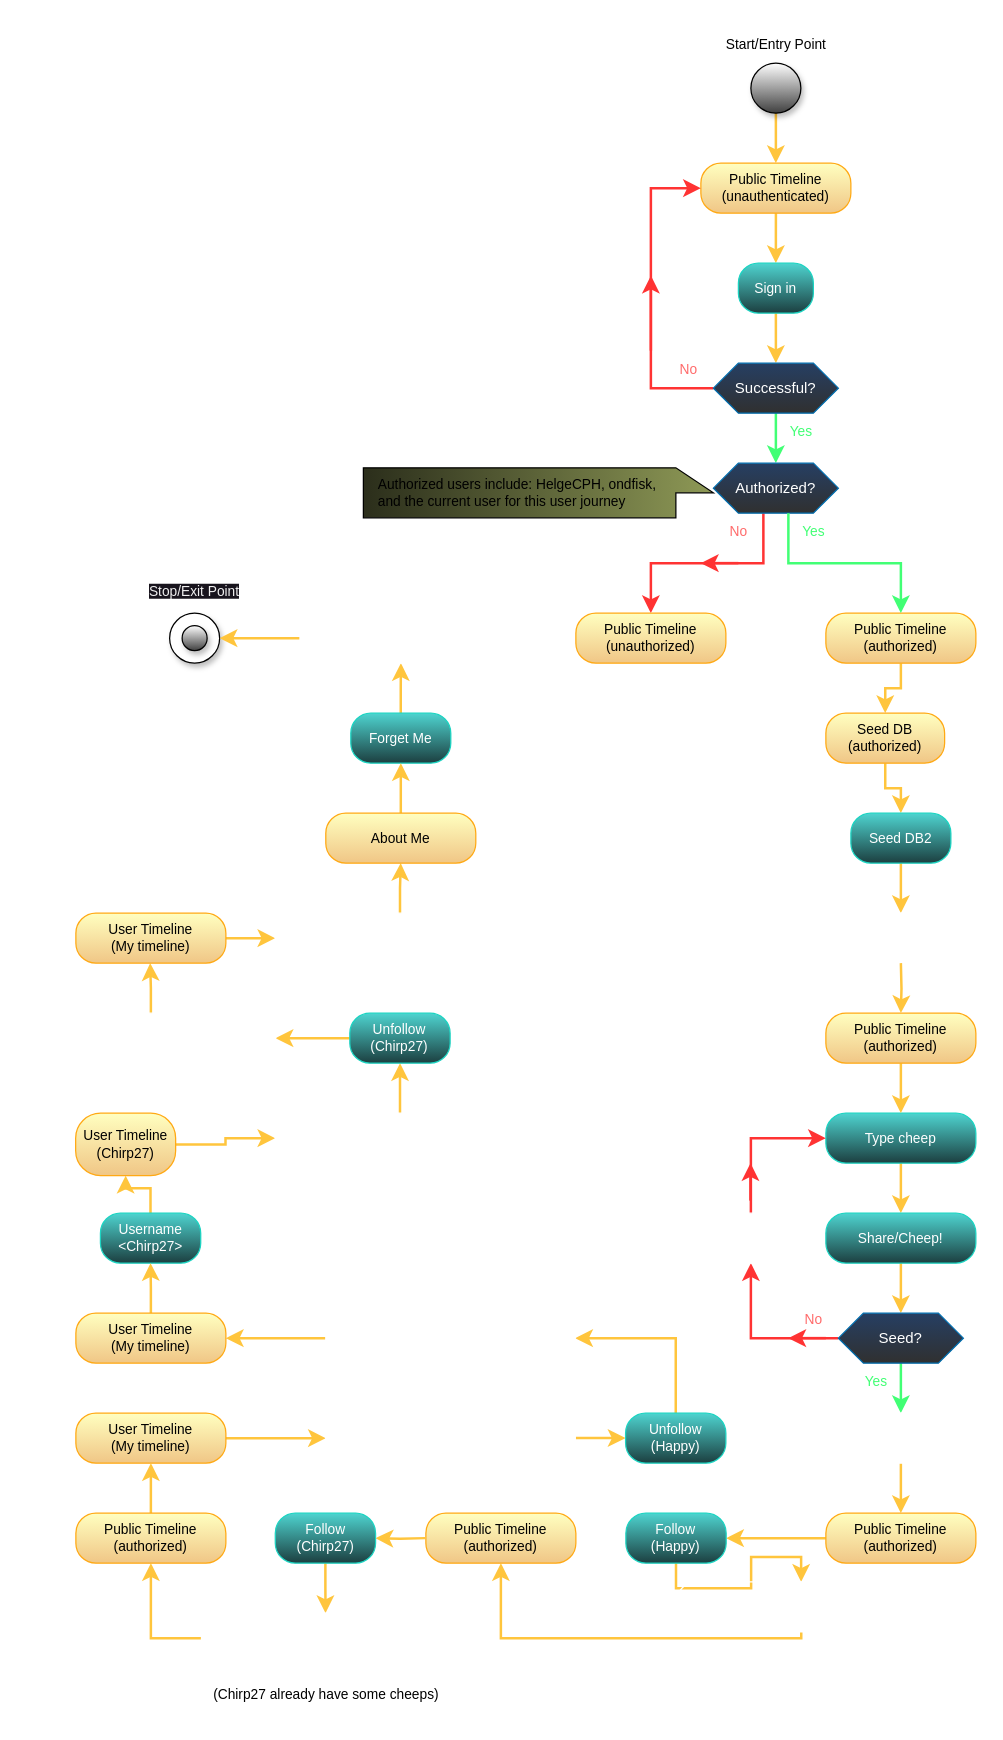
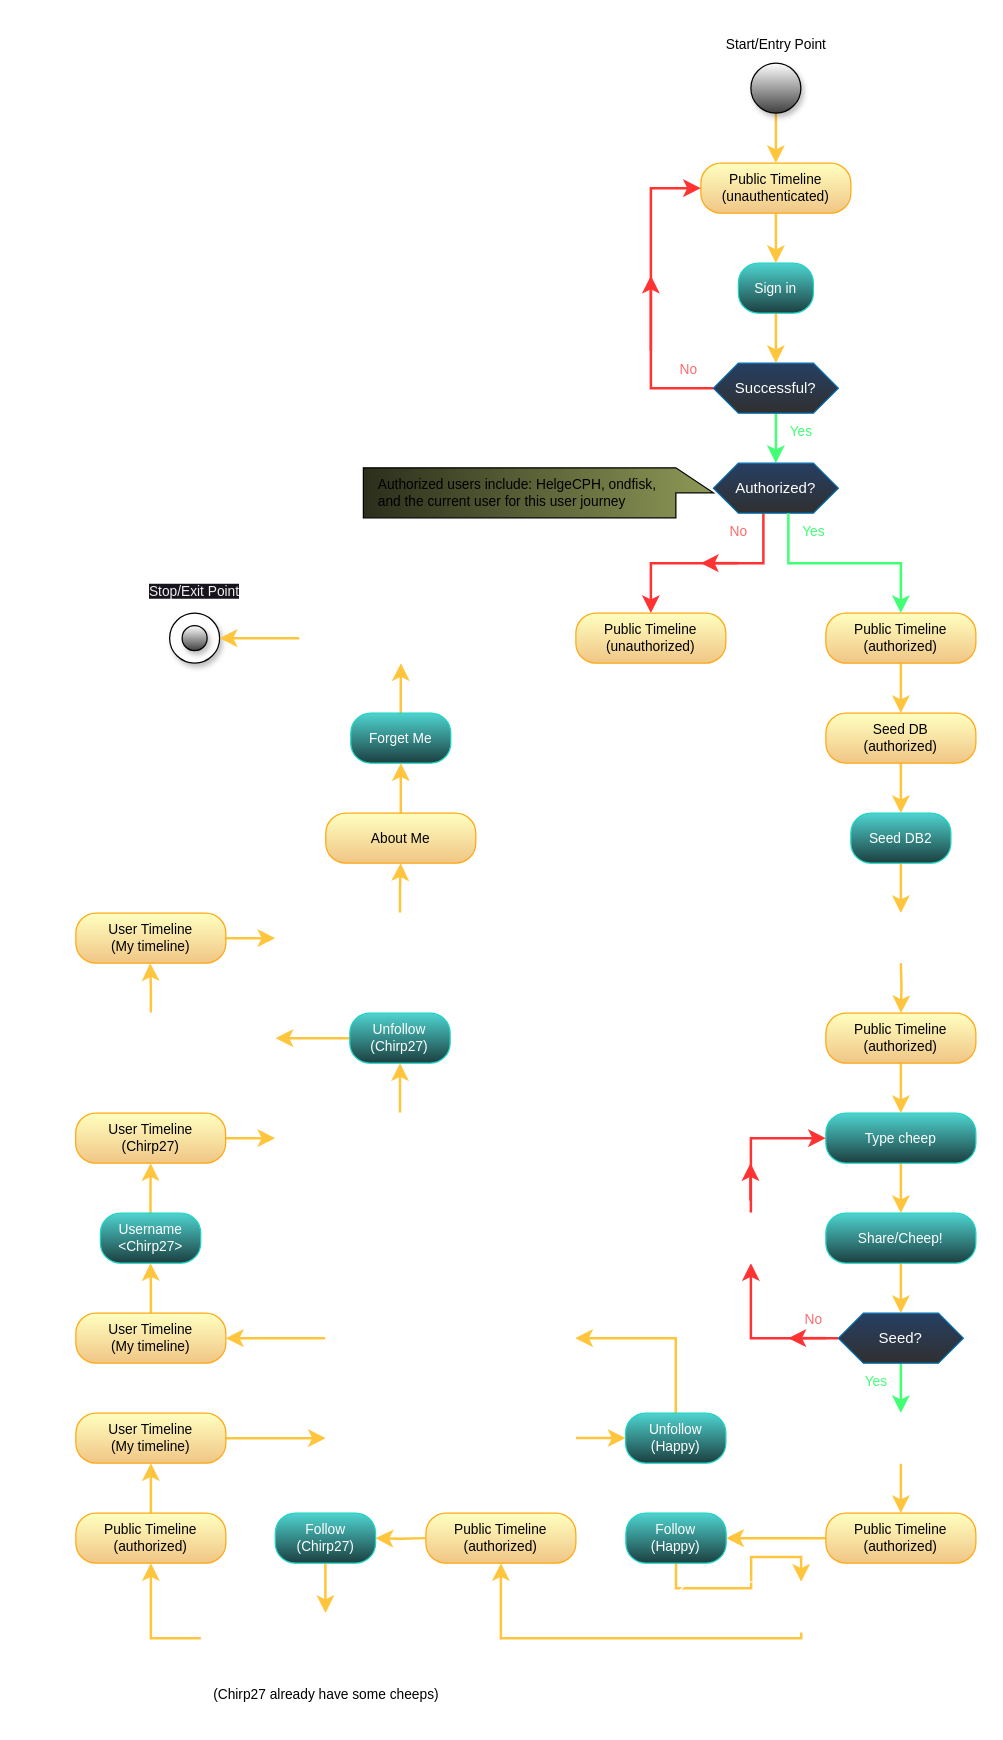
(885, 738) -> (901, 738)
(125, 1144) -> (150, 1138)
